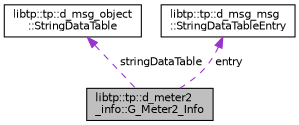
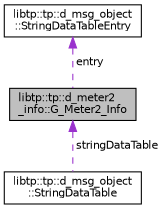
(228, 21) -> (73, 21)
(115, 67) -> (73, 152)
